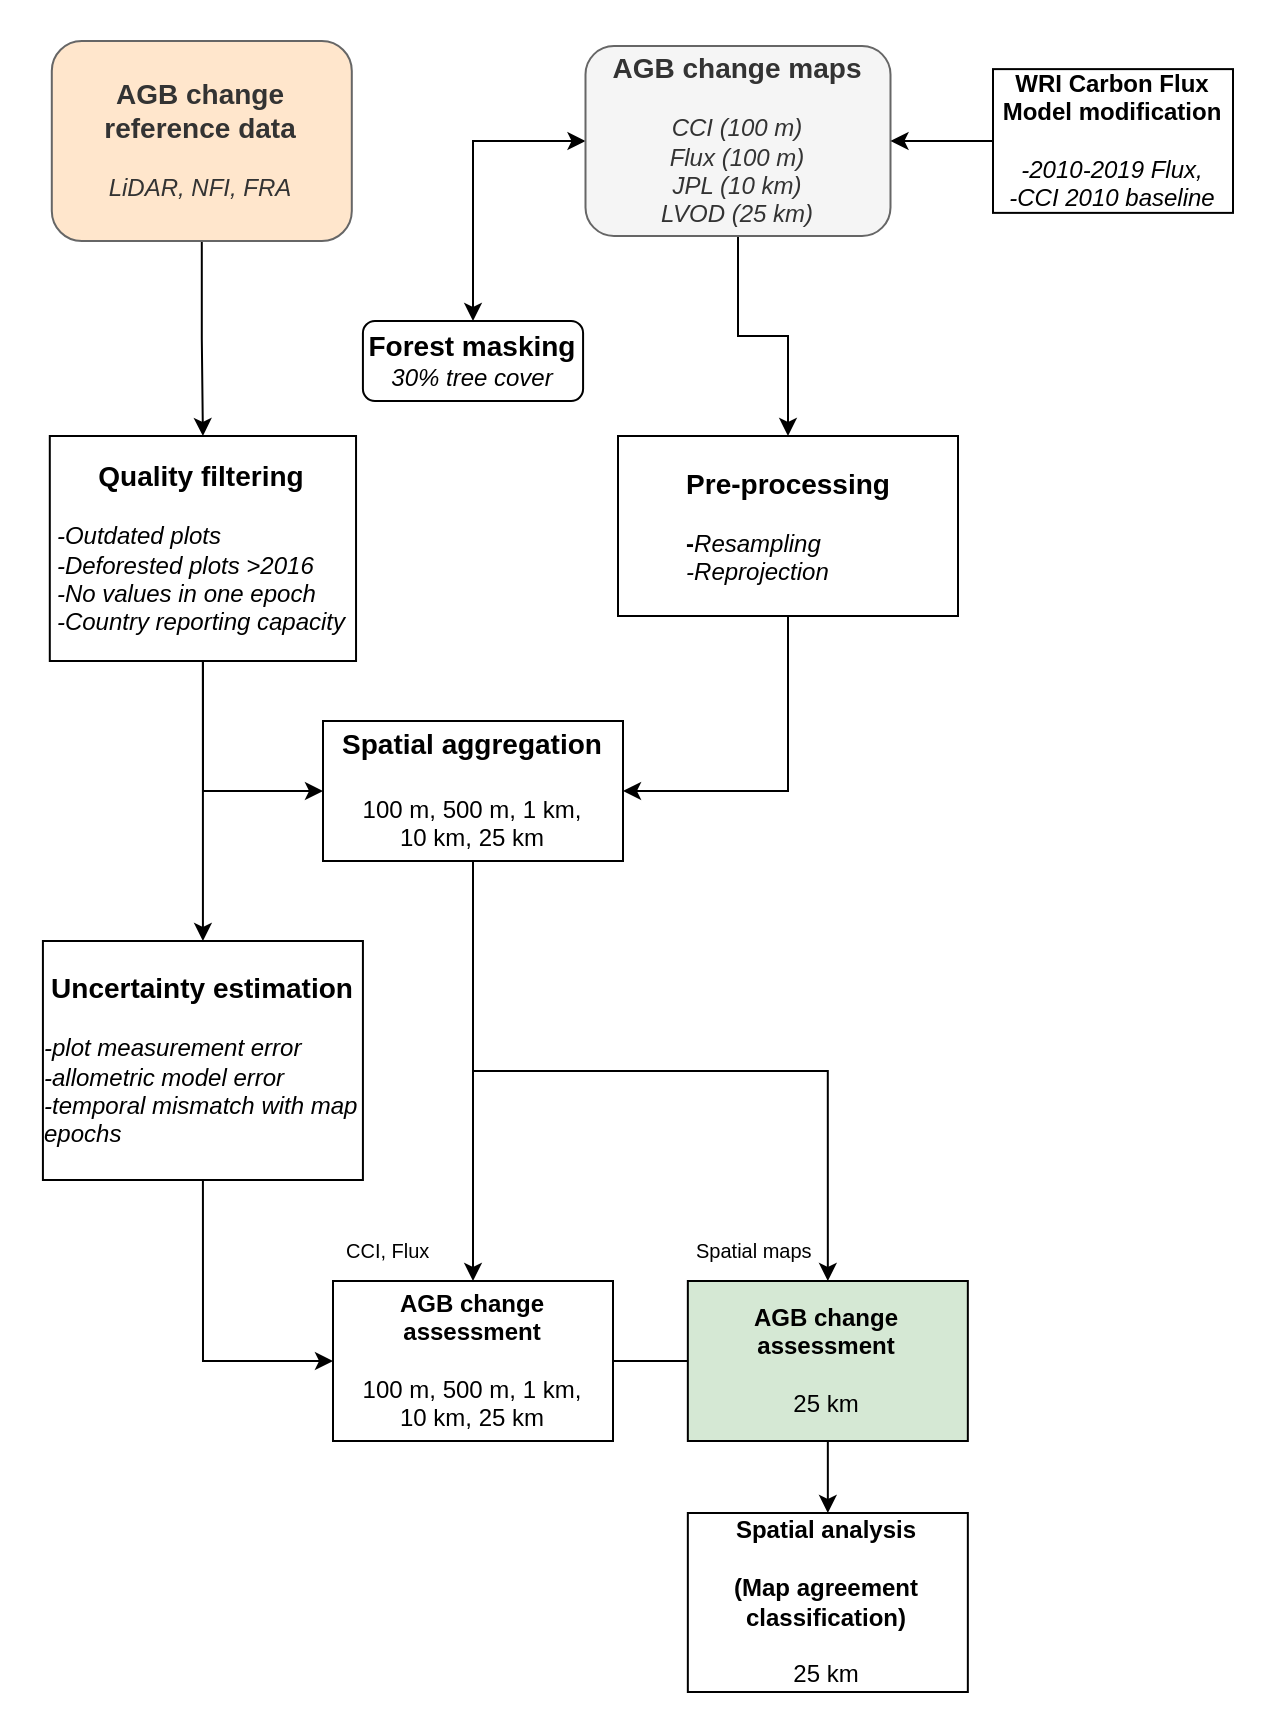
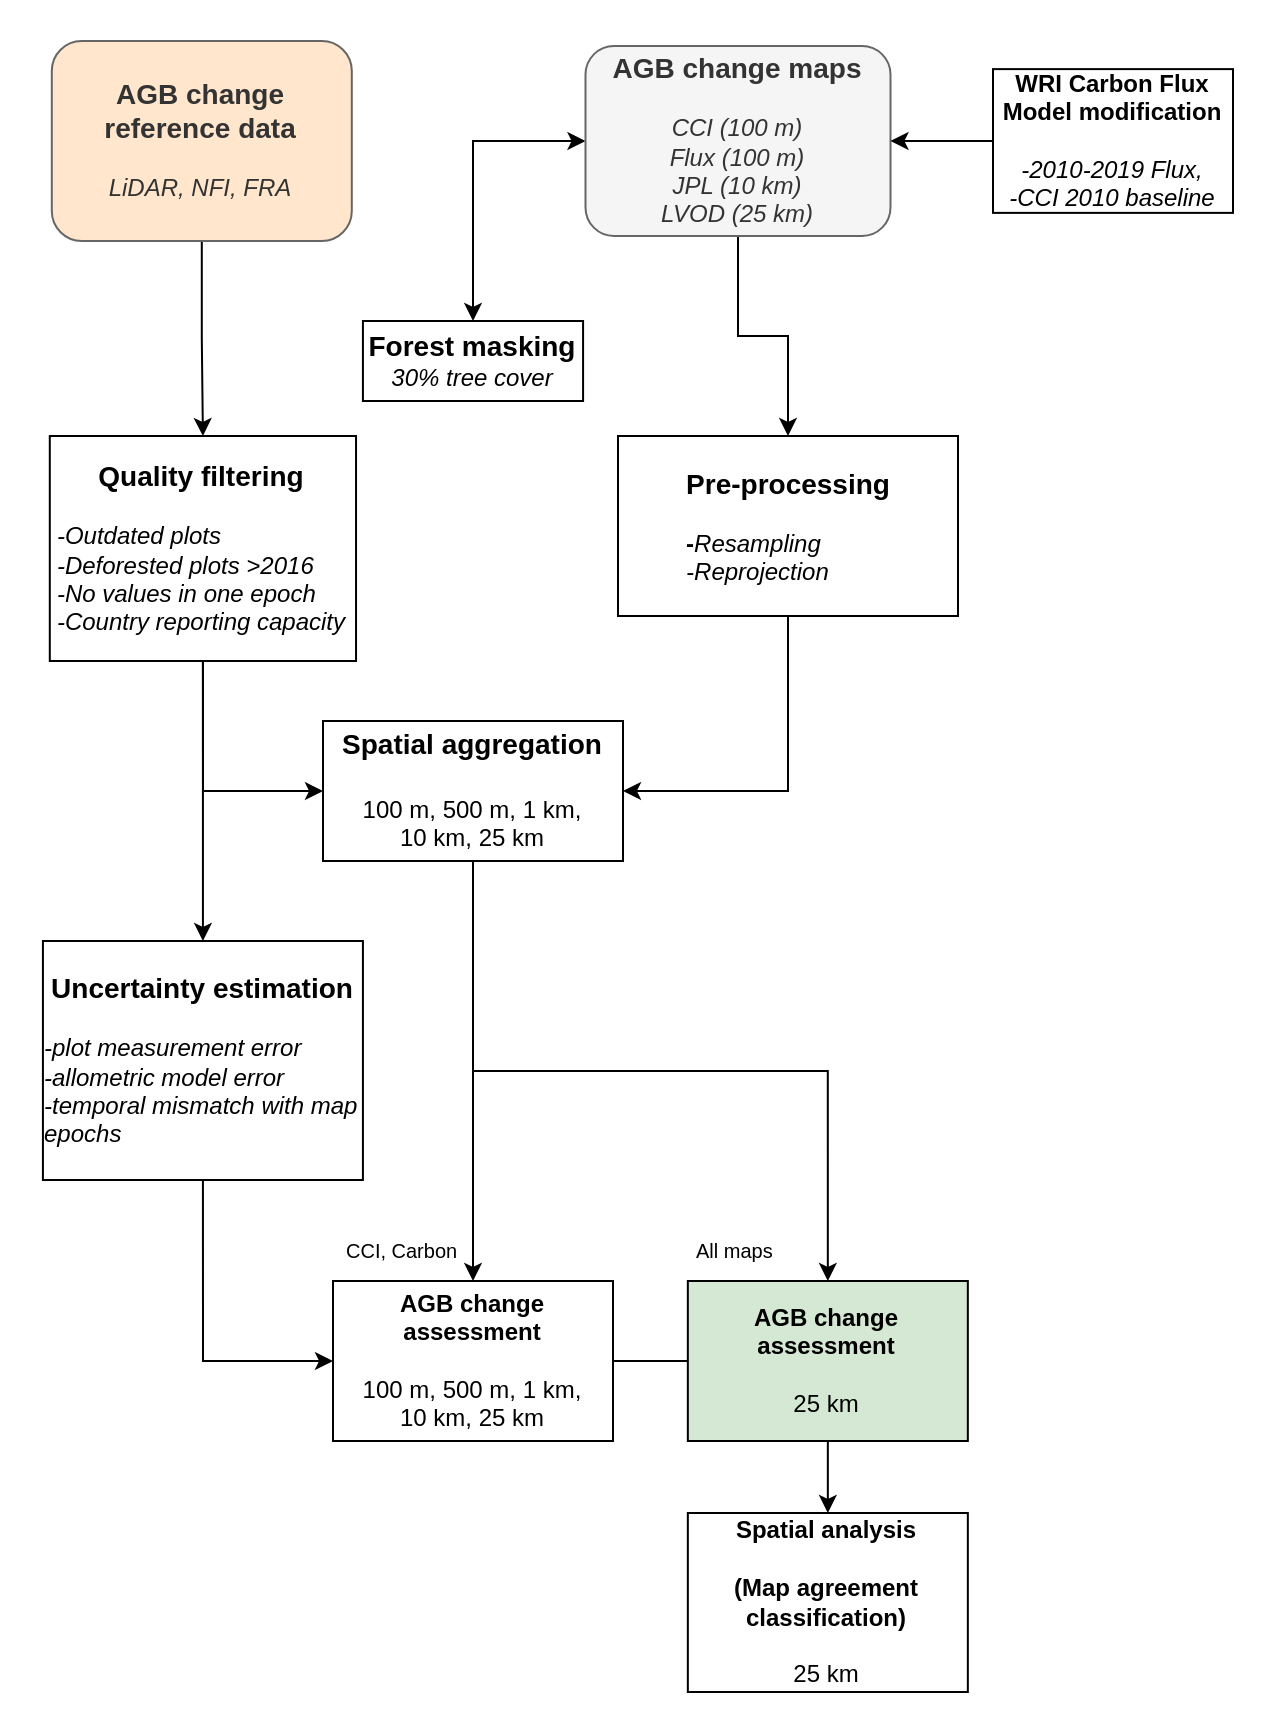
(473, 361) -> (473, 361)
(398, 1251) -> (415, 1251)
(768, 1251) -> (741, 1251)
